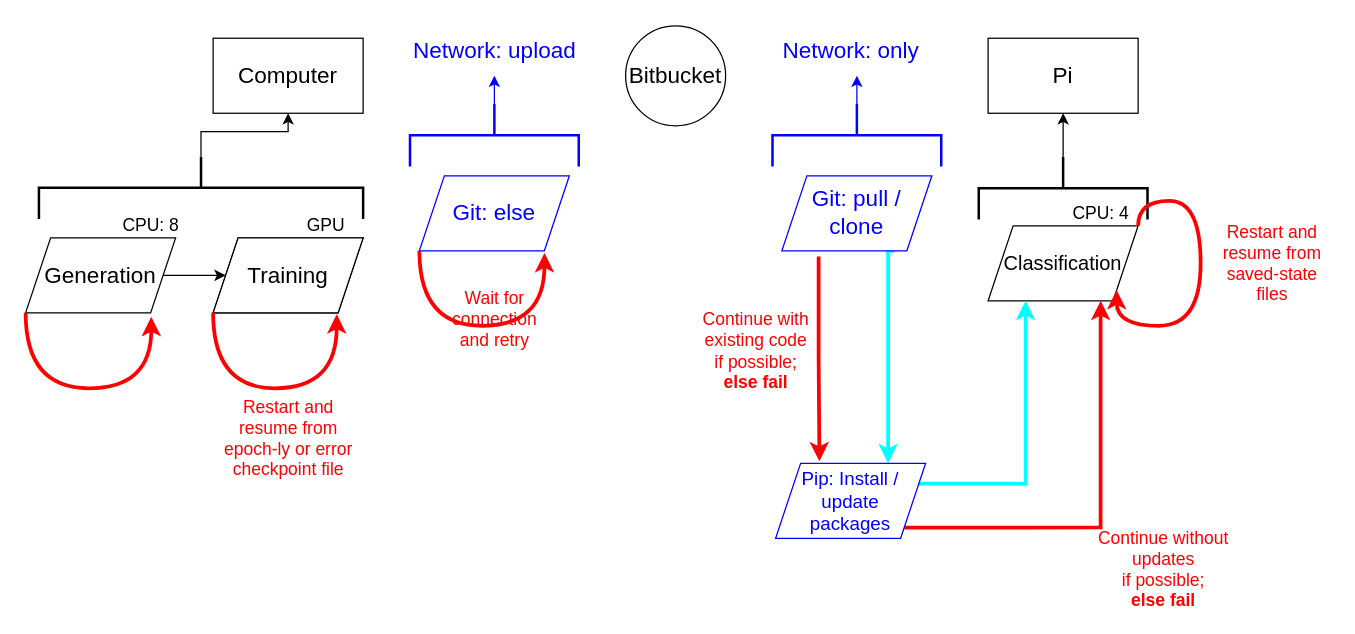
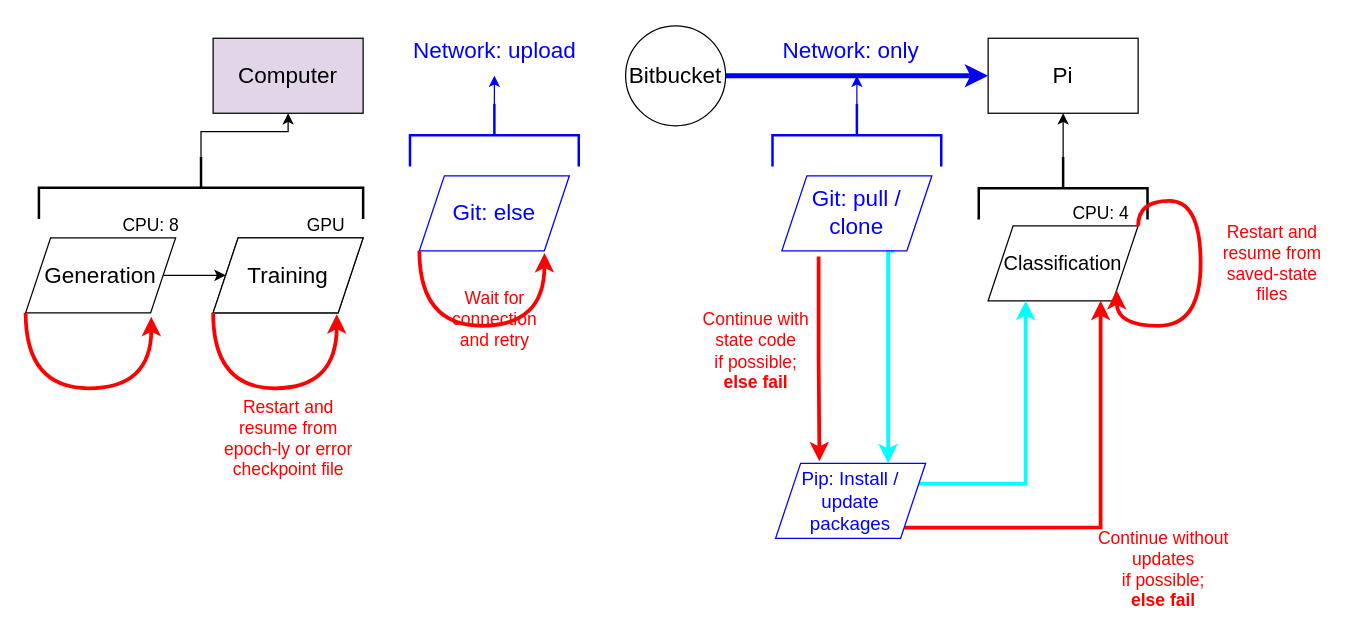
(288, 76) -> (288, 76)
none -> (849, 76)
(756, 351) -> (756, 351)
